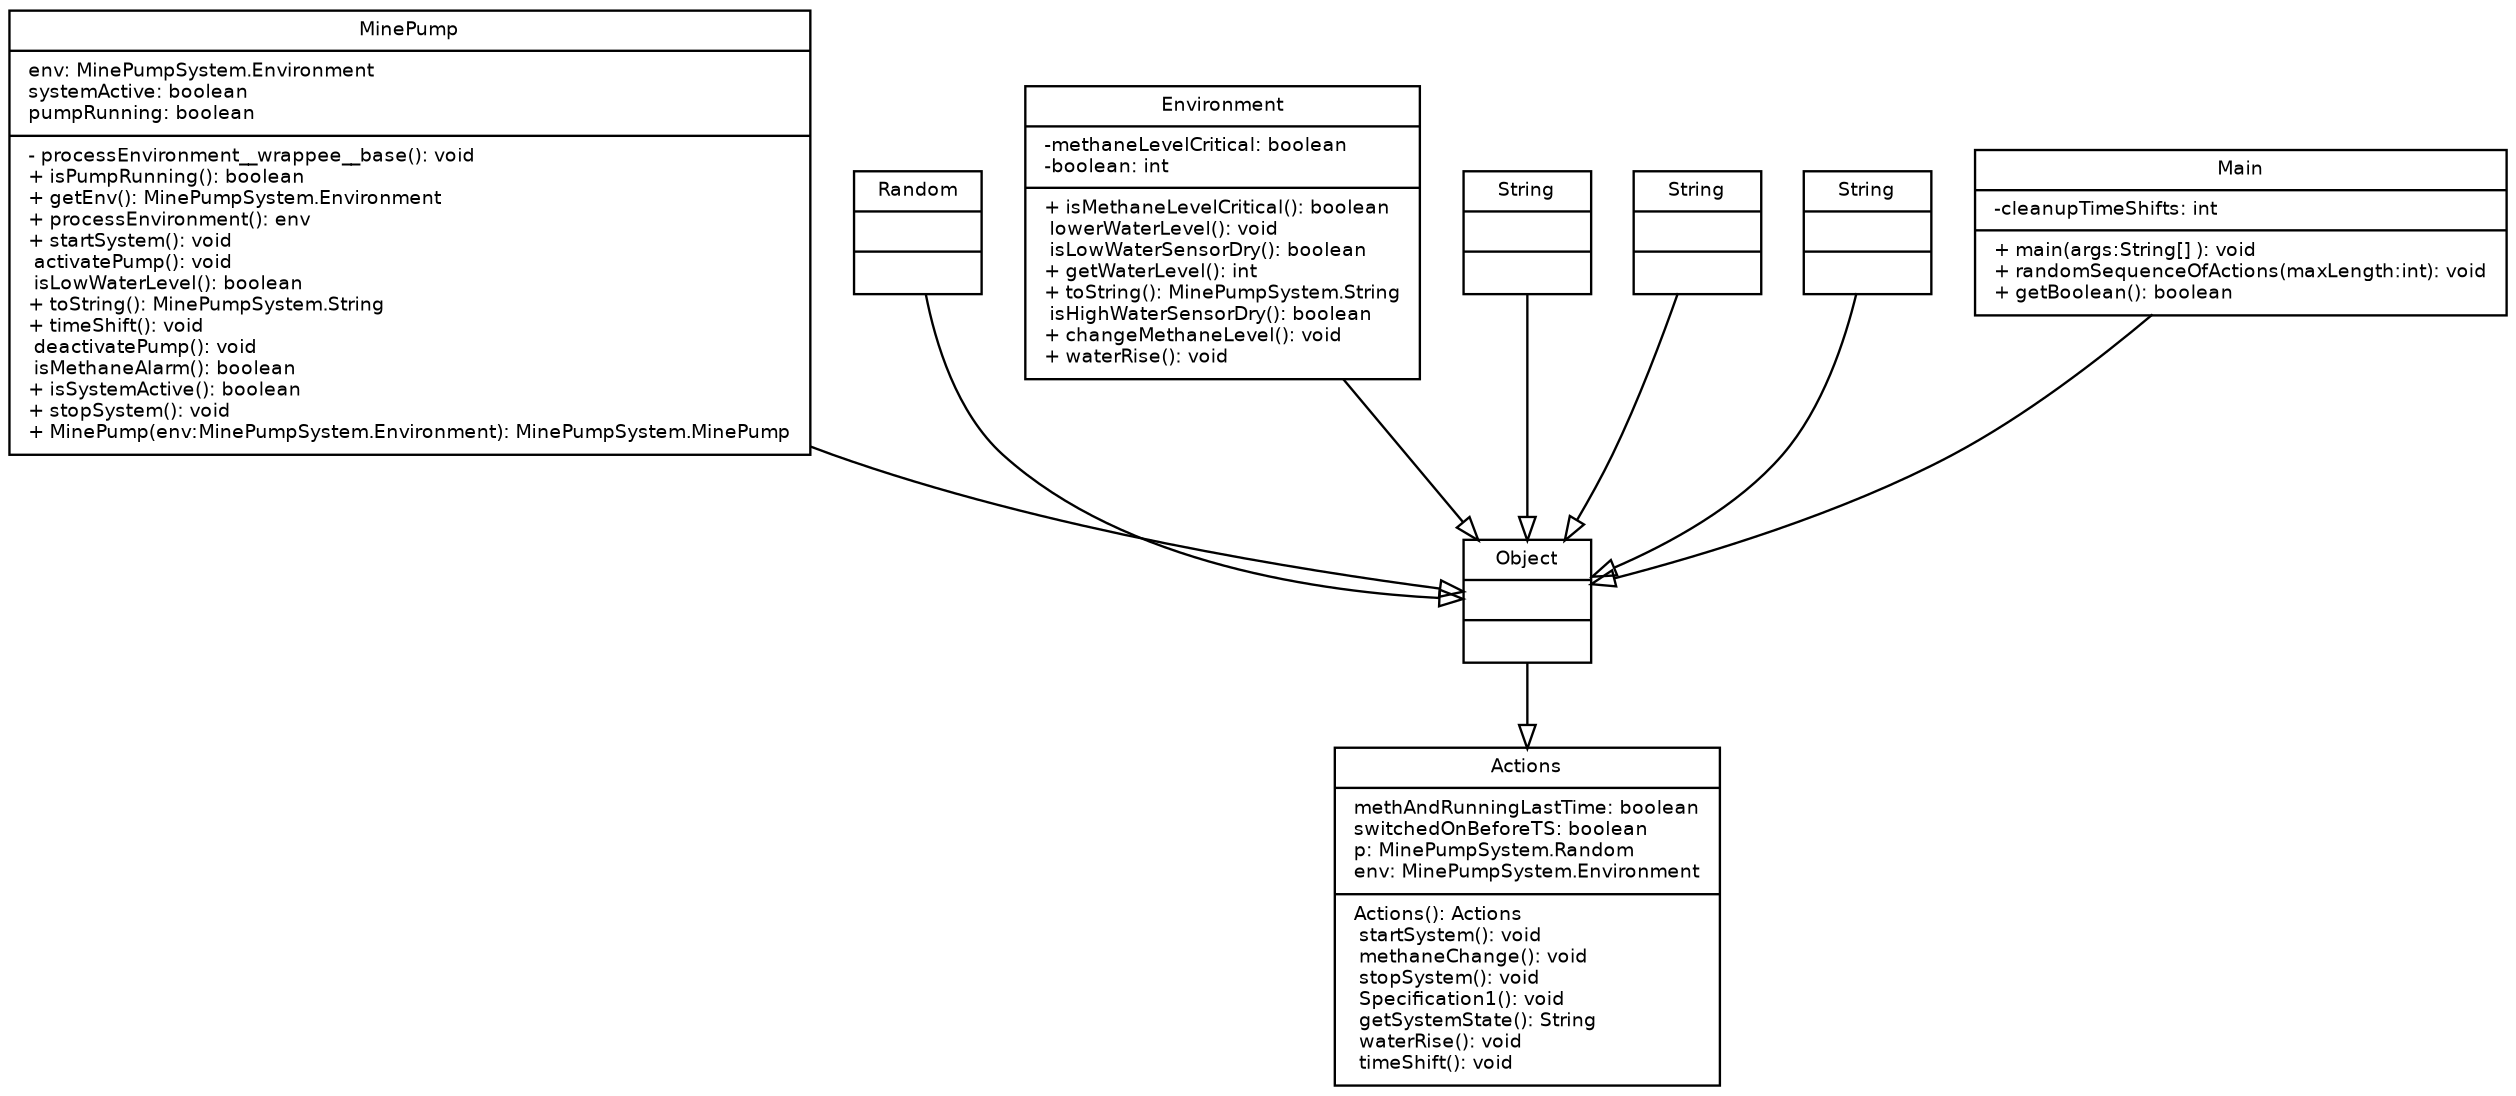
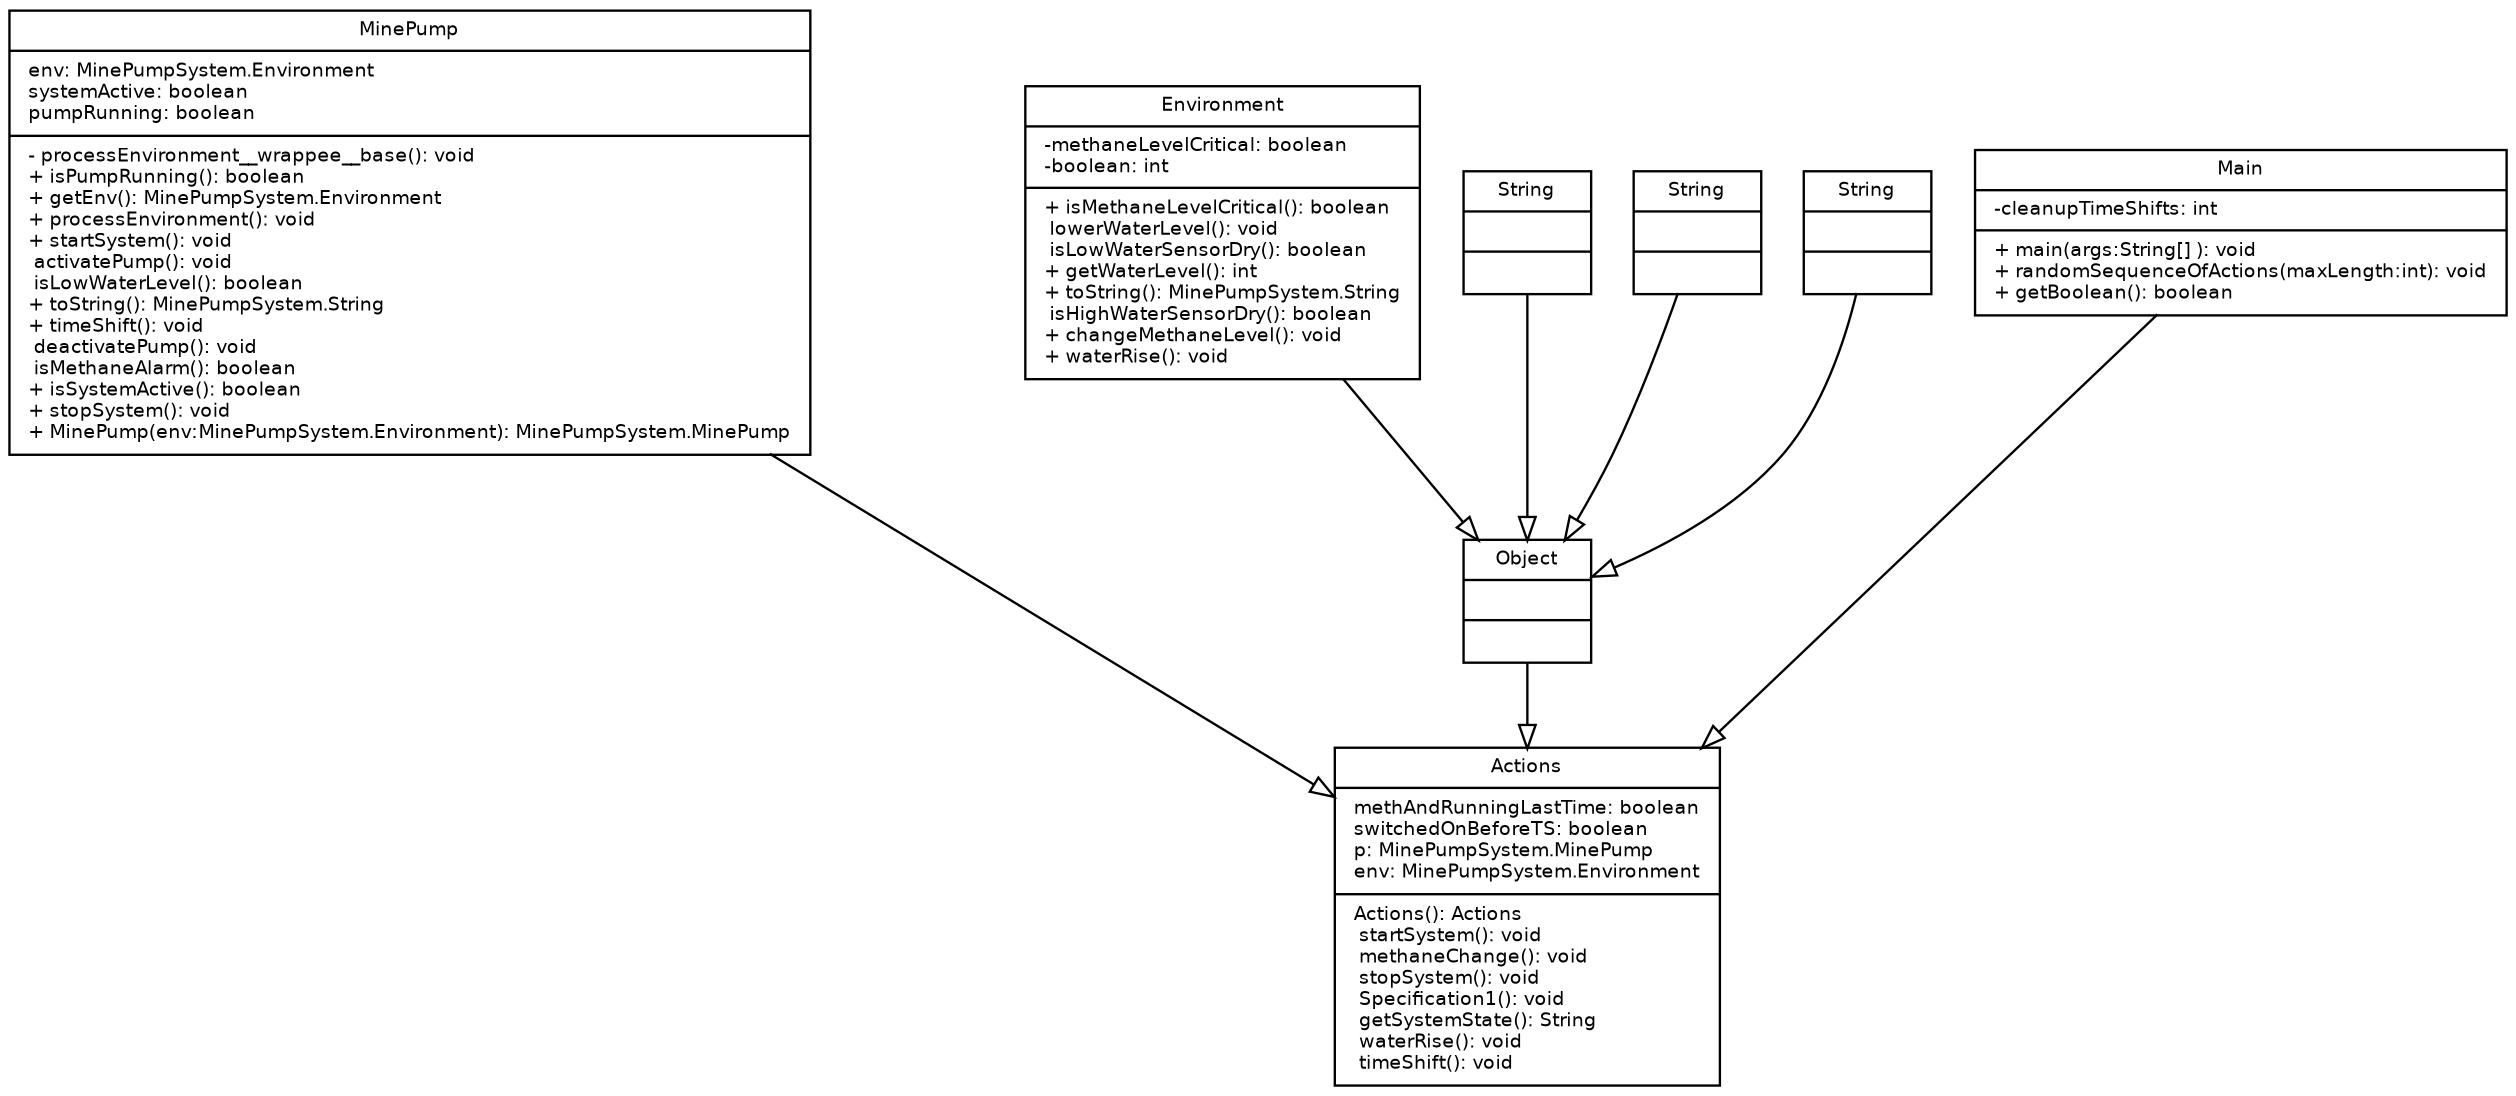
(170, 220) -> (172, 220)
(918, 233) -> none
(1901, 480) -> (1938, 523)
(1074, 523) -> (1042, 619)
(1494, 850) -> (1504, 850)
